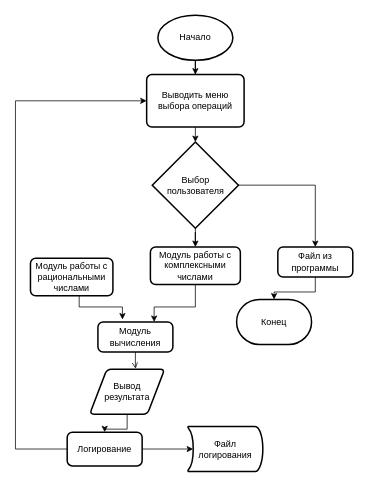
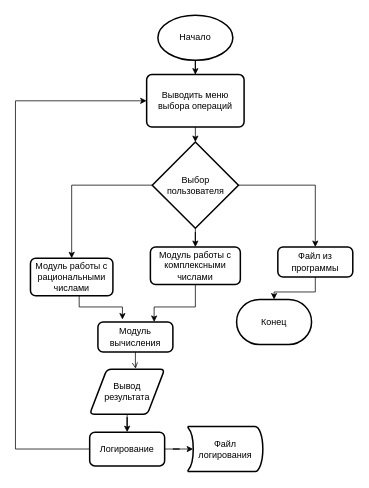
none -> (72, 218)
(105, 449) -> (127, 449)
